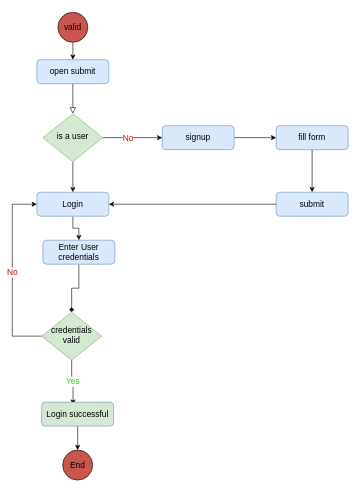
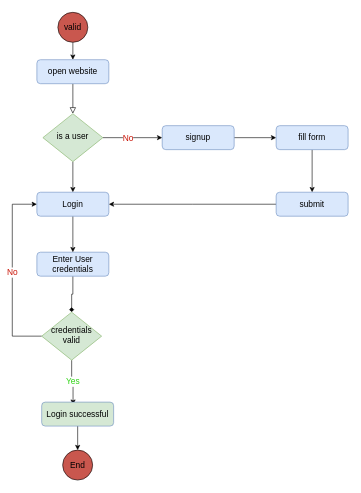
(73, 72) -> (73, 72)
(79, 252) -> (73, 264)
